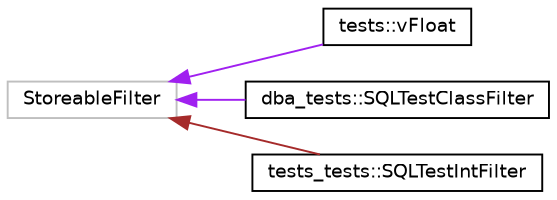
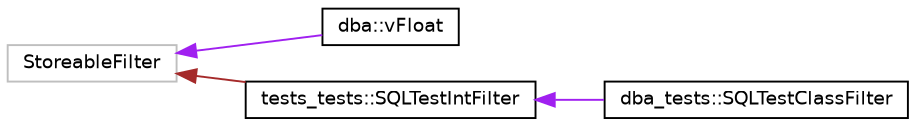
(397, 27) -> (391, 27)
(221, 100) -> (580, 100)
